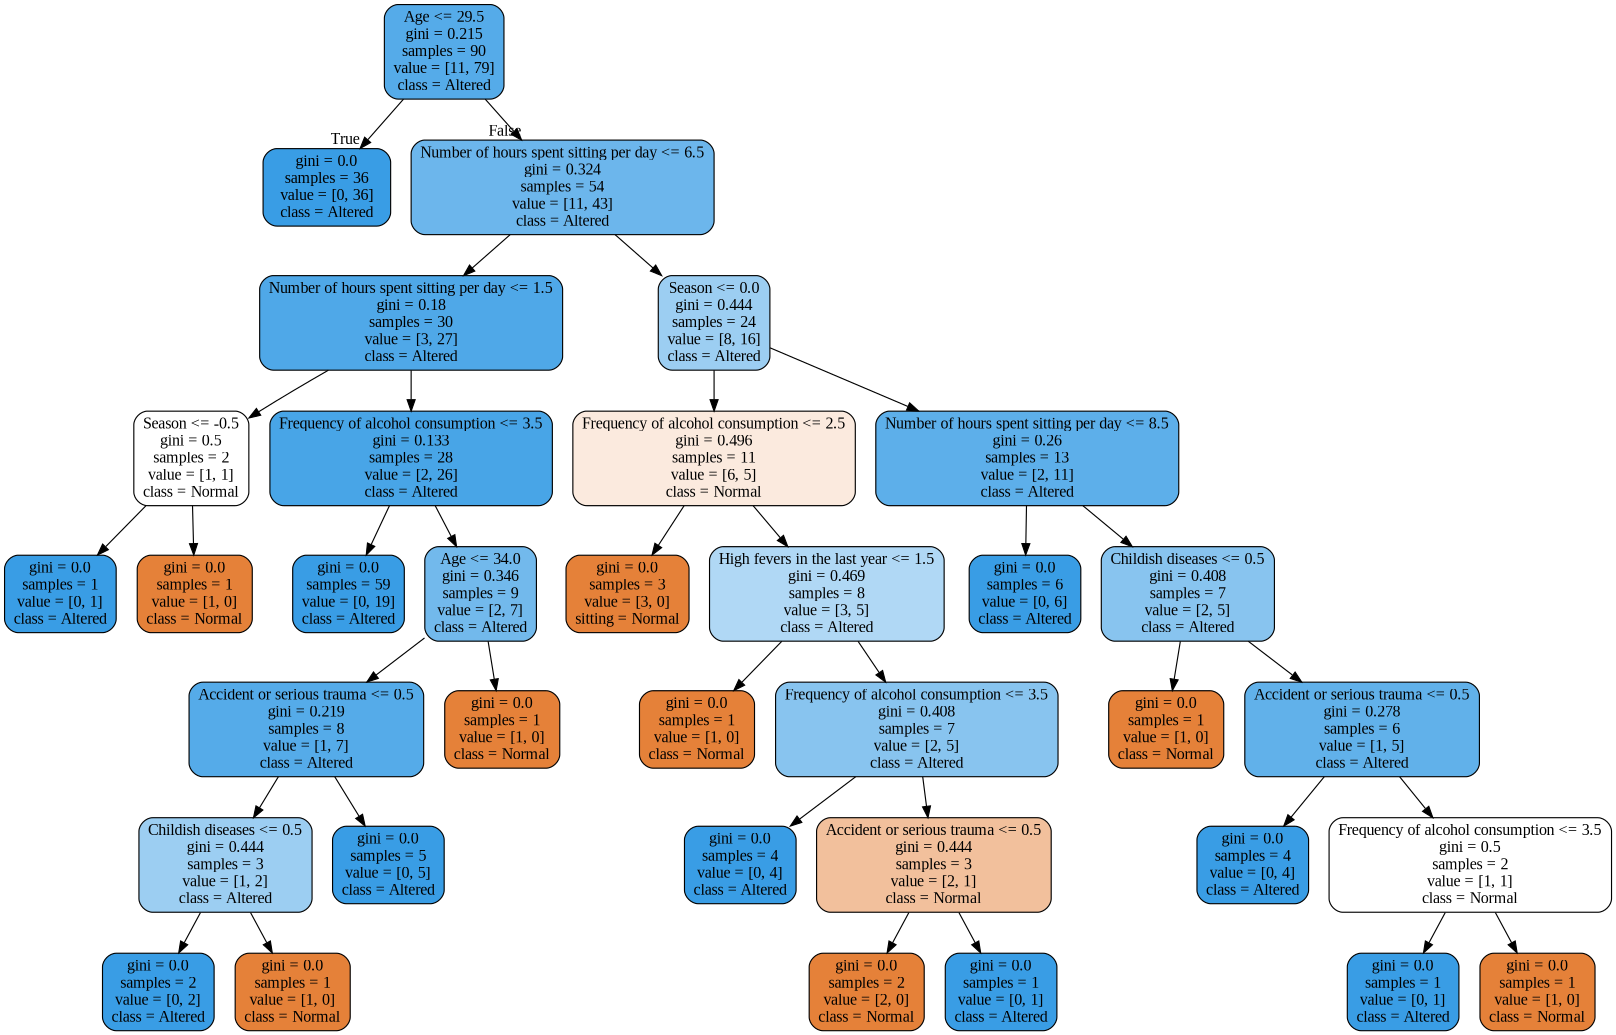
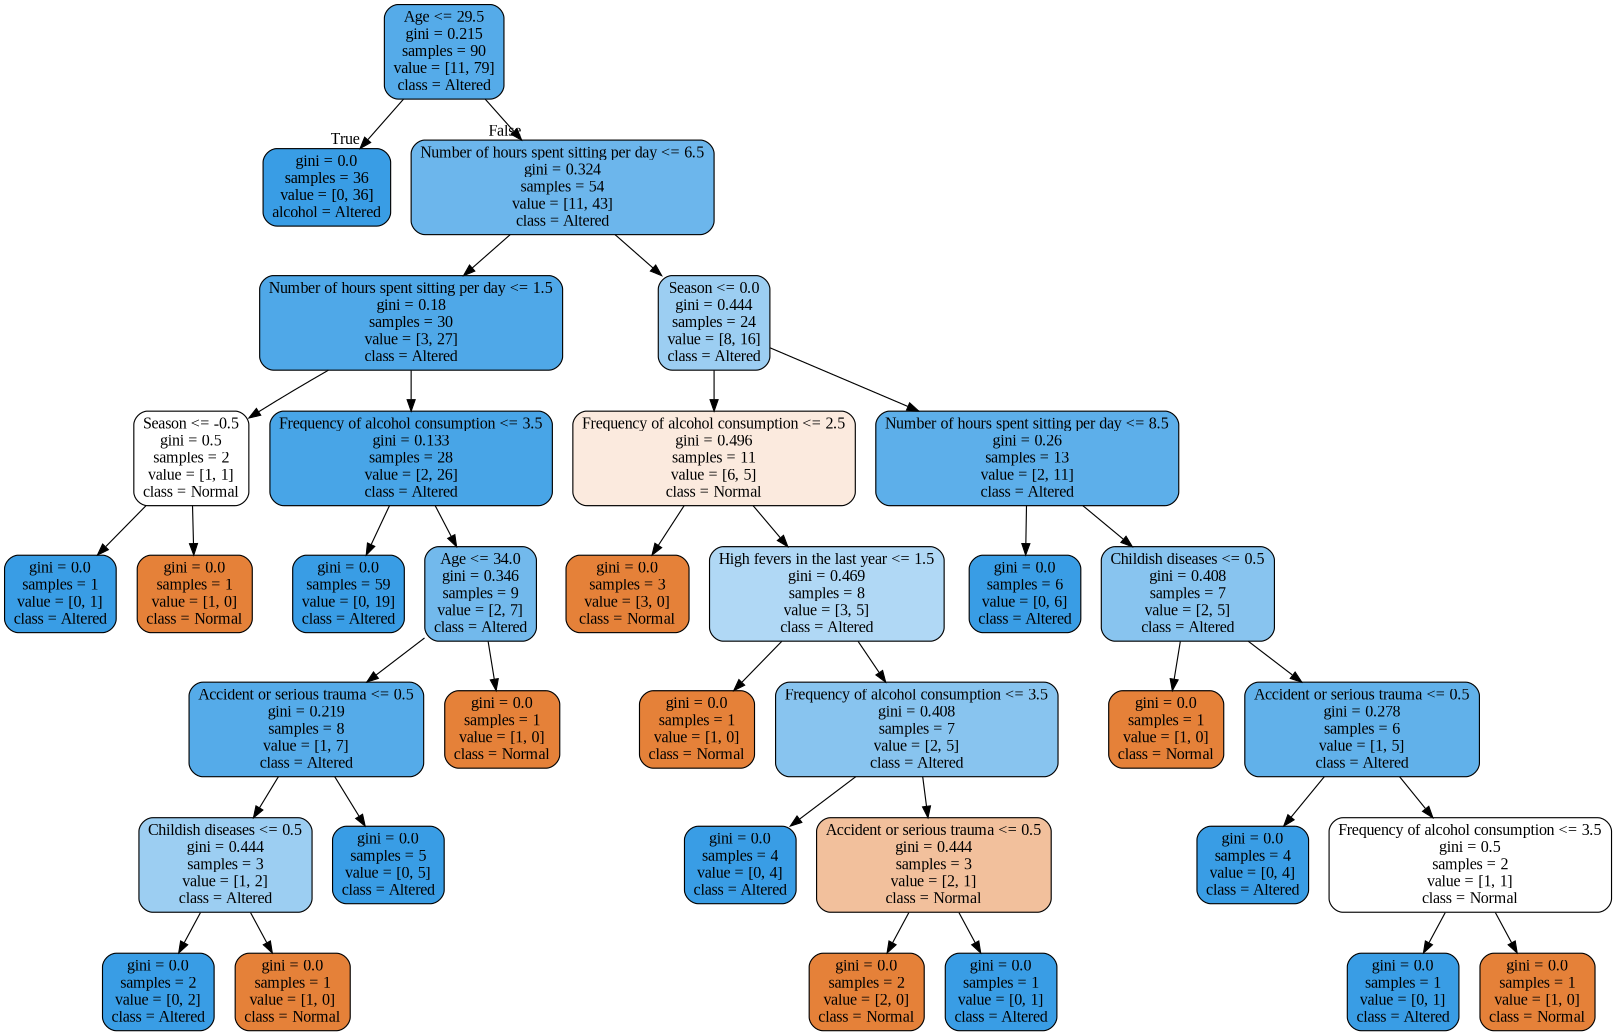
(327, 187) -> (327, 187)
(628, 594) -> (628, 594)
